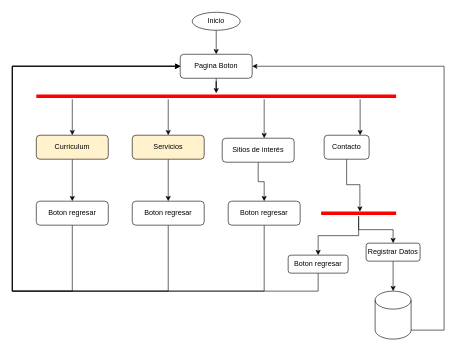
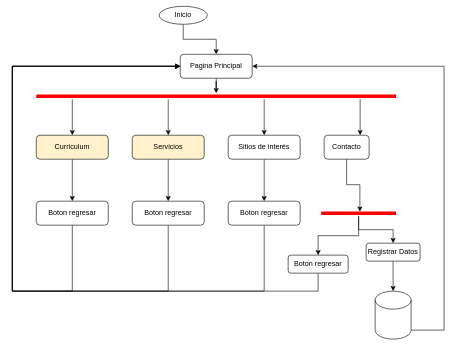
(216, 21) -> (183, 15)
(216, 66) -> (216, 66)
(258, 150) -> (264, 147)
